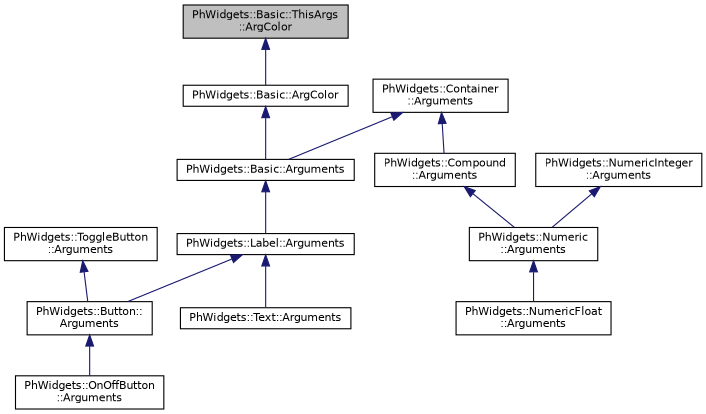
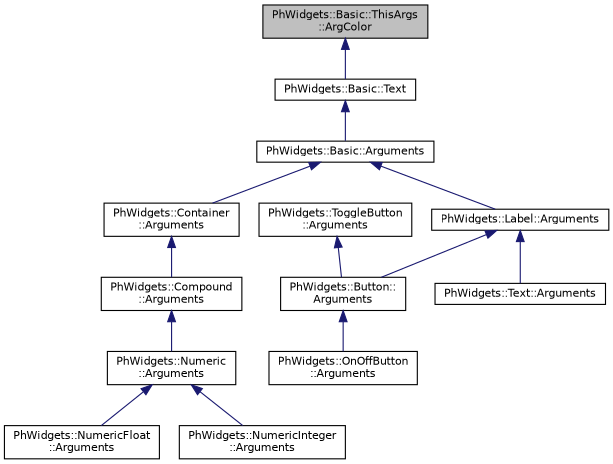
(266, 96) -> (345, 90)
(340, 138) -> (261, 185)
(572, 211) -> (221, 409)
